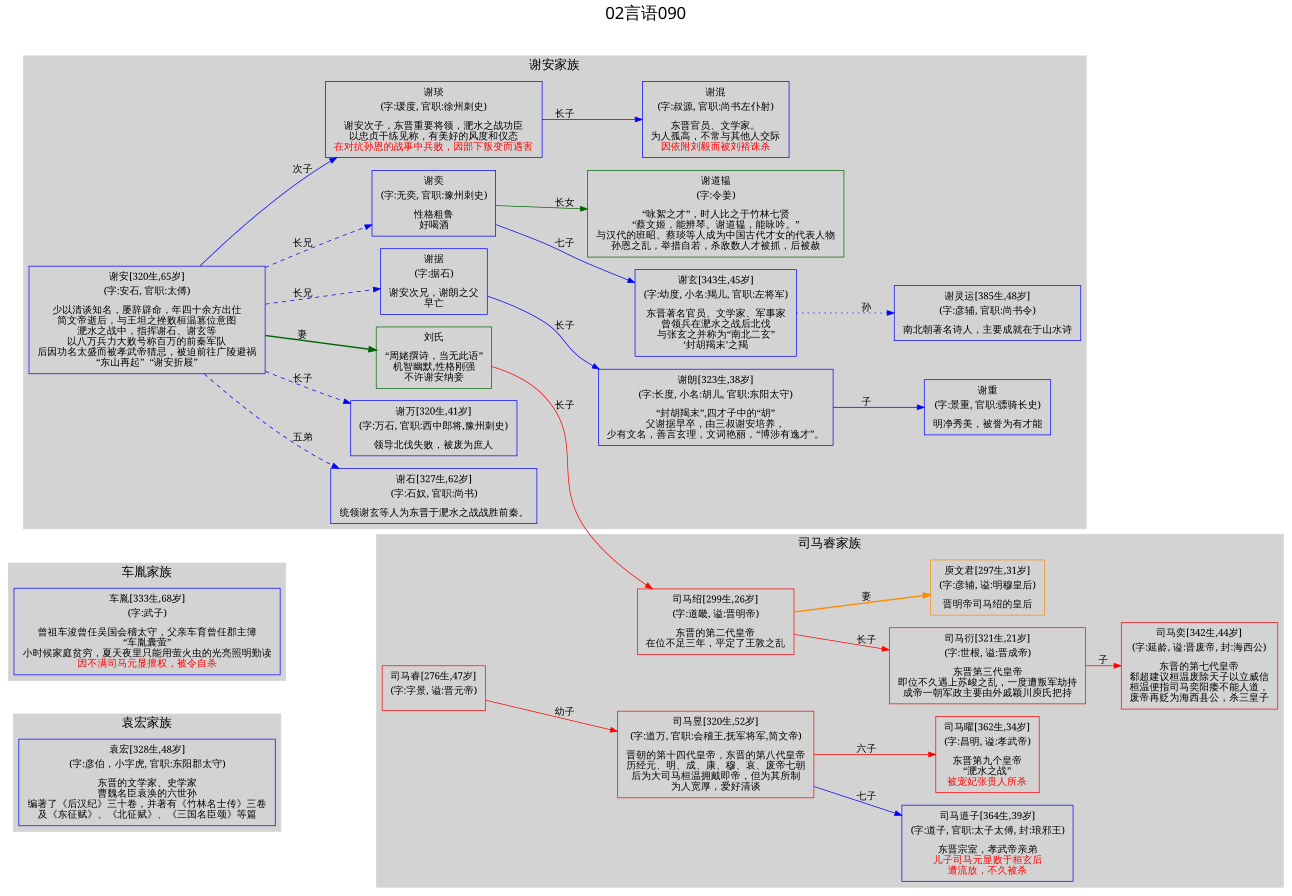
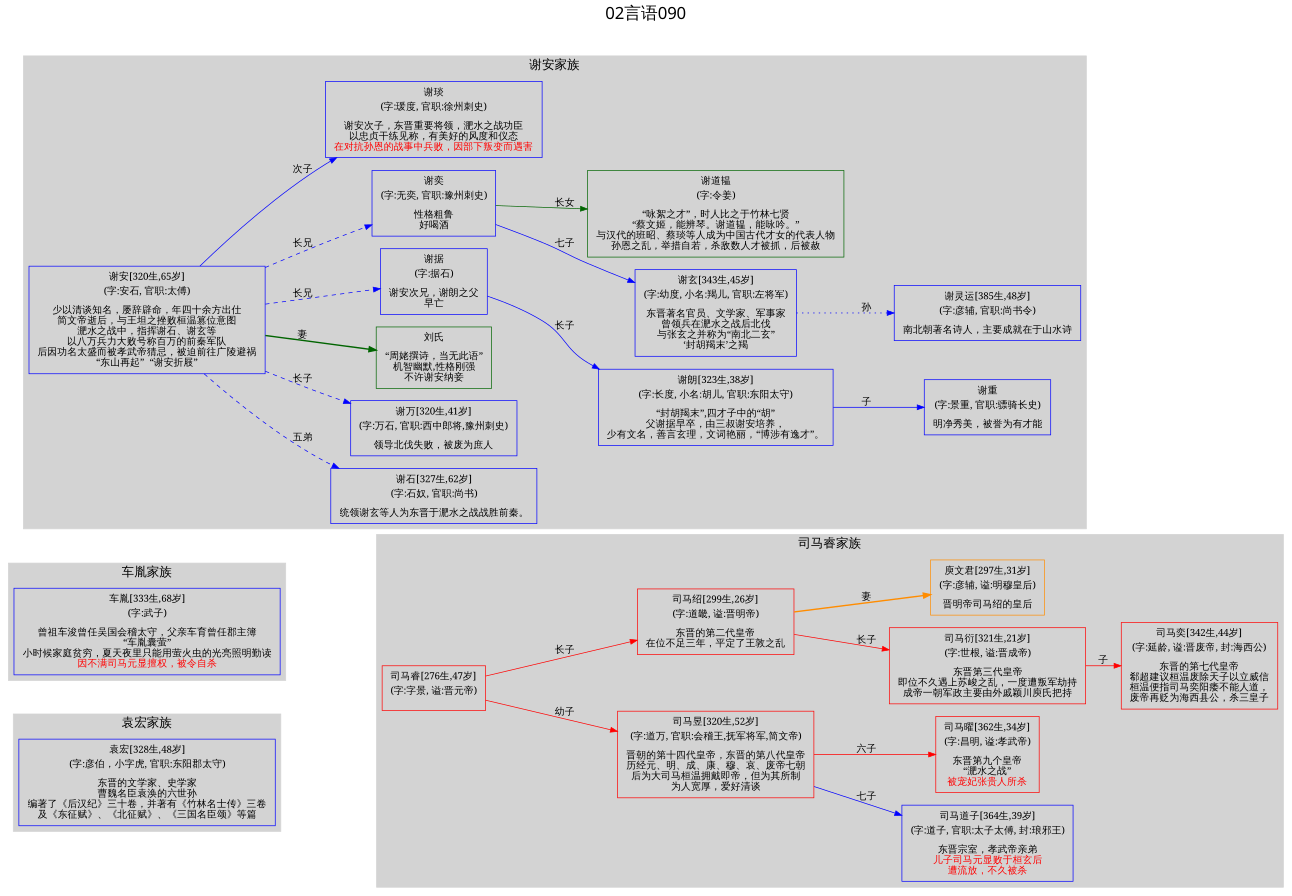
(716, 119) -> none
(568, 472) -> (558, 659)
